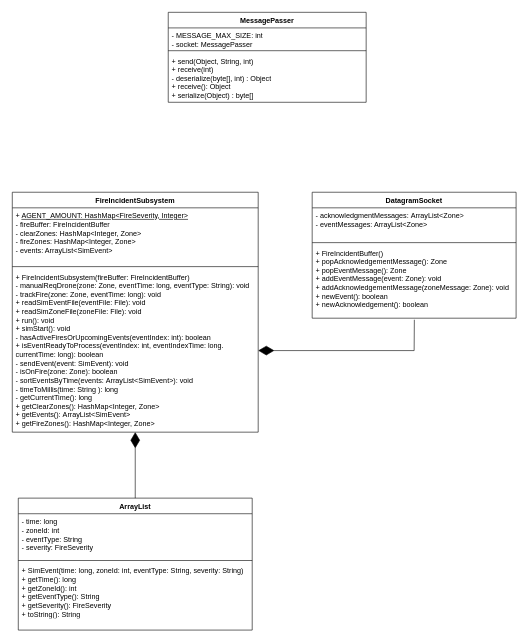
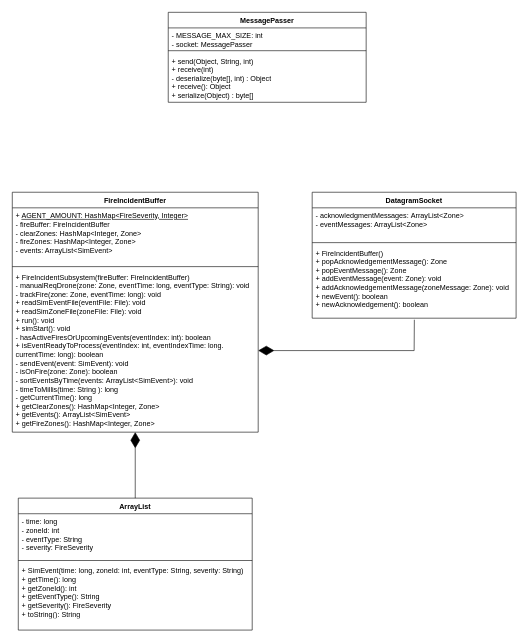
(135, 201) -> (135, 201)
